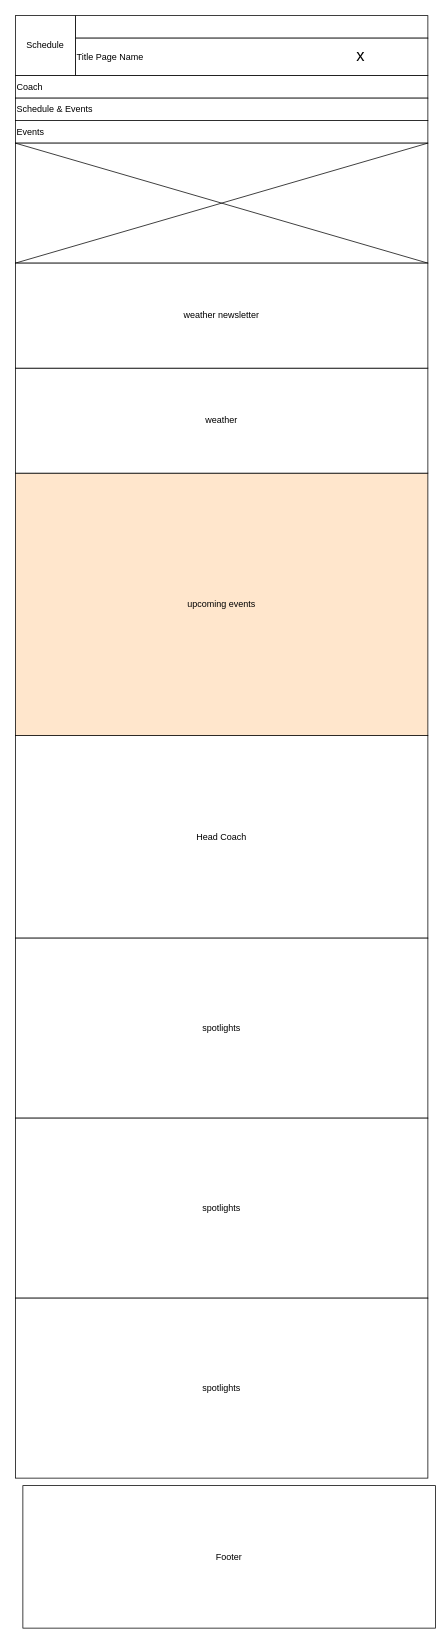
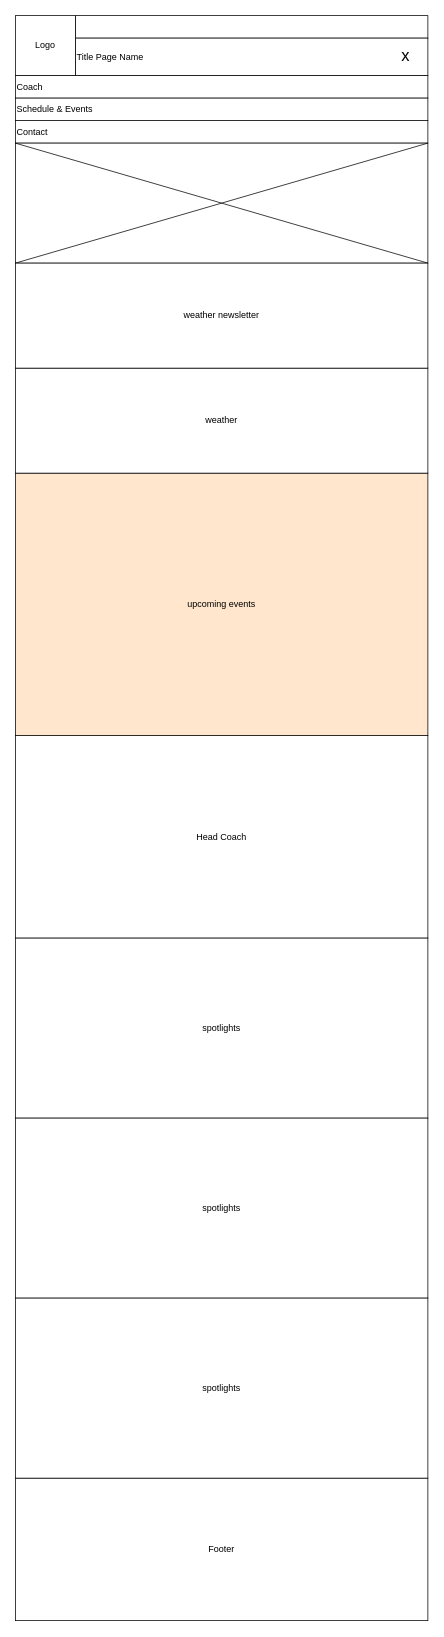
(45, 45) -> (45, 45)
(360, 57) -> (405, 57)
(32, 132) -> (35, 132)
(229, 1557) -> (222, 1549)
